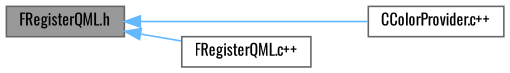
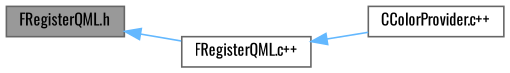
(254, 22) -> (348, 36)
